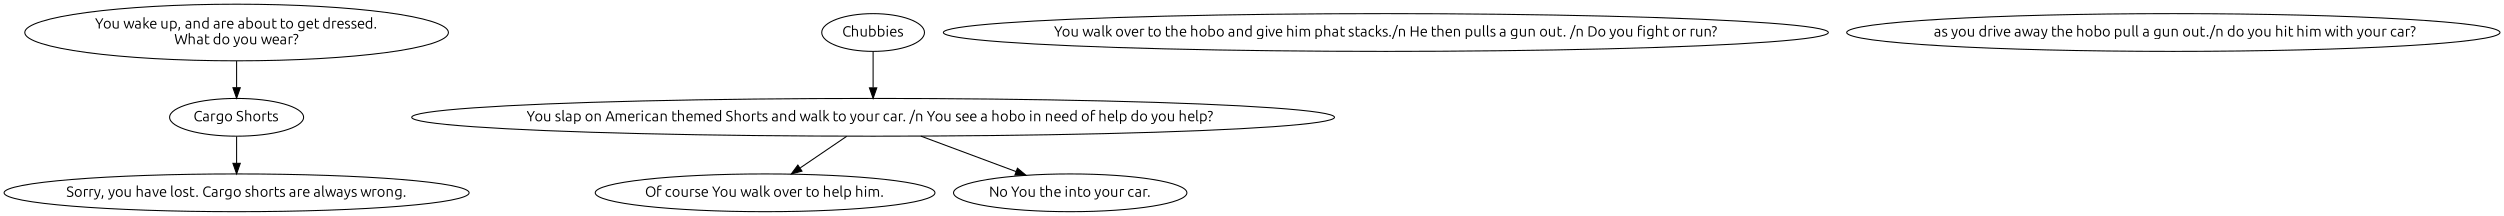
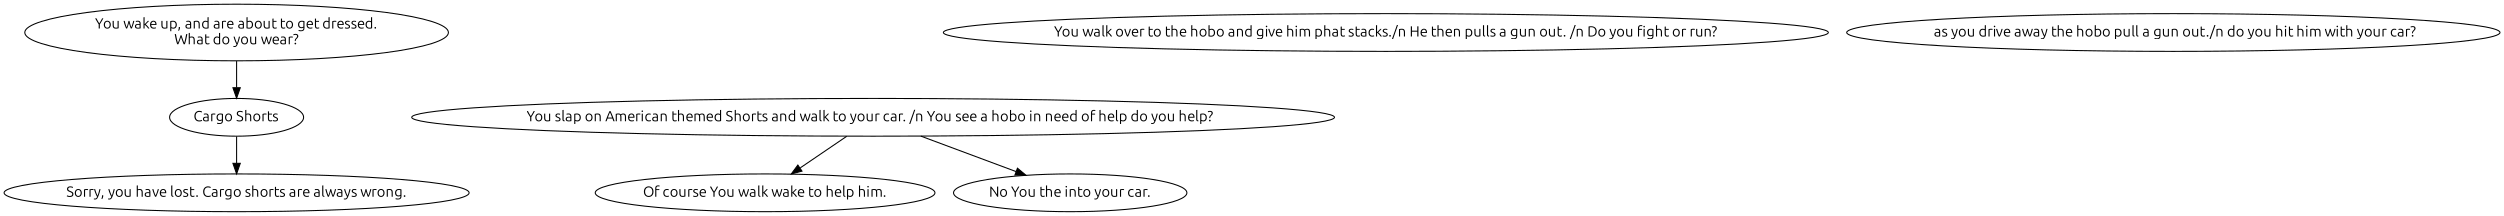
(873, 33) -> none
(765, 193) -> (765, 193)
